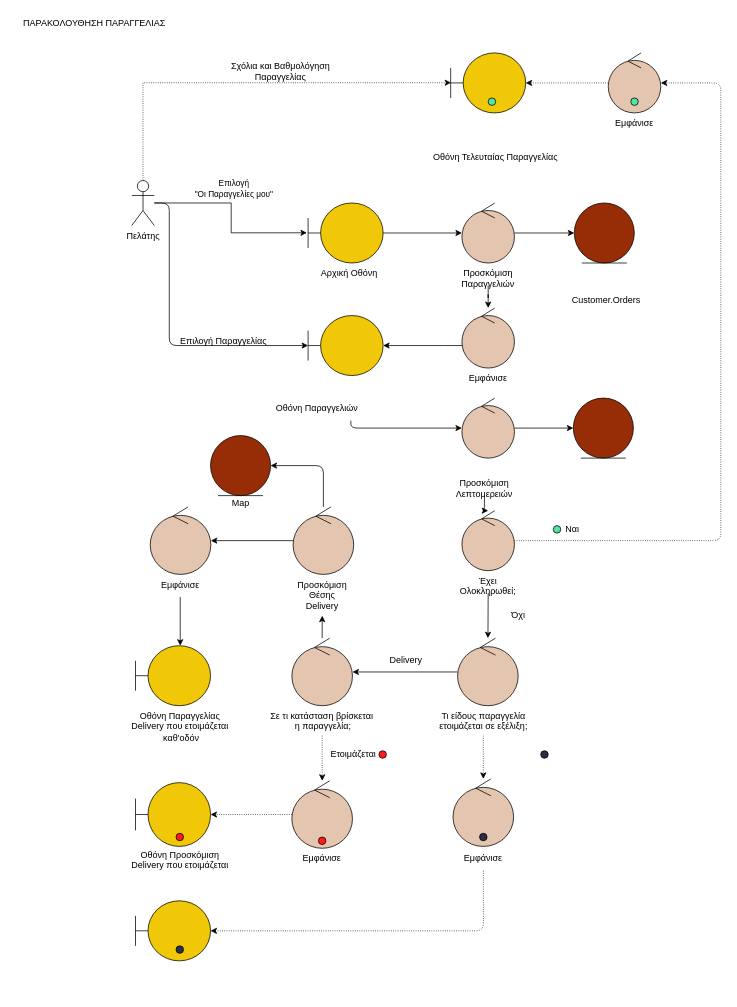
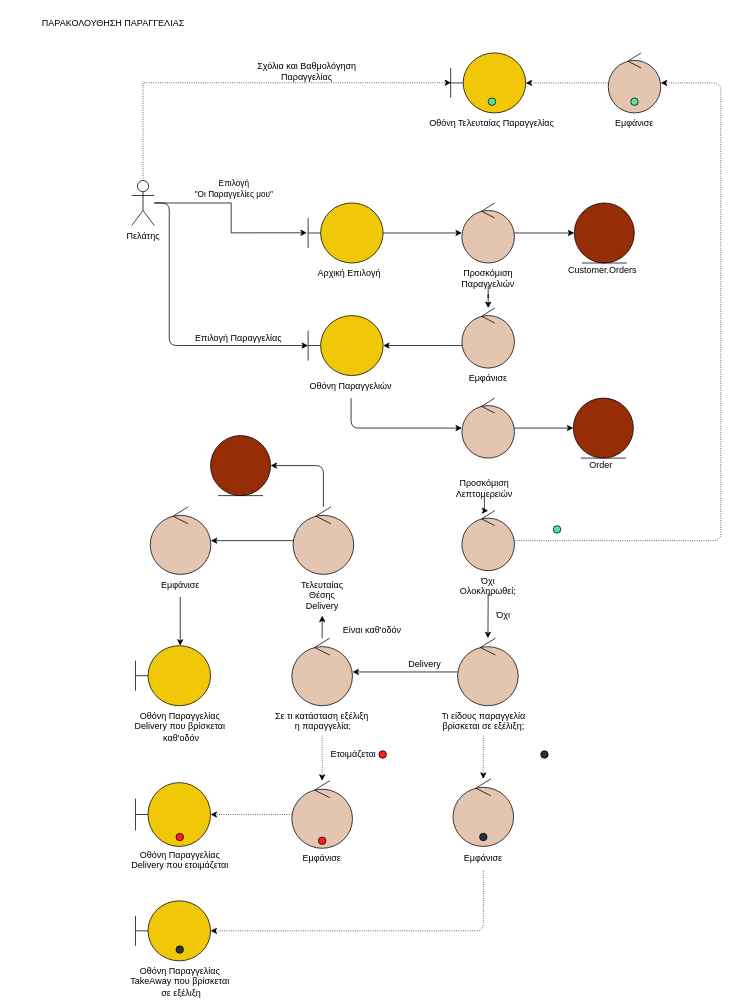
(94, 23) -> (113, 23)
(280, 72) -> (306, 72)
(495, 158) -> (492, 124)
(349, 274) -> (349, 274)
(605, 300) -> (602, 270)
(223, 342) -> (238, 338)
(317, 409) -> (351, 387)
none -> (600, 465)
(240, 503) -> none
(572, 529) -> none
(488, 586) -> (488, 586)
(322, 596) -> (322, 596)
(518, 615) -> (503, 615)
none -> (372, 630)
(405, 660) -> (424, 664)
(322, 721) -> (322, 721)
(483, 721) -> (483, 721)
(180, 732) -> (180, 727)
(180, 866) -> (180, 866)
none -> (180, 975)
